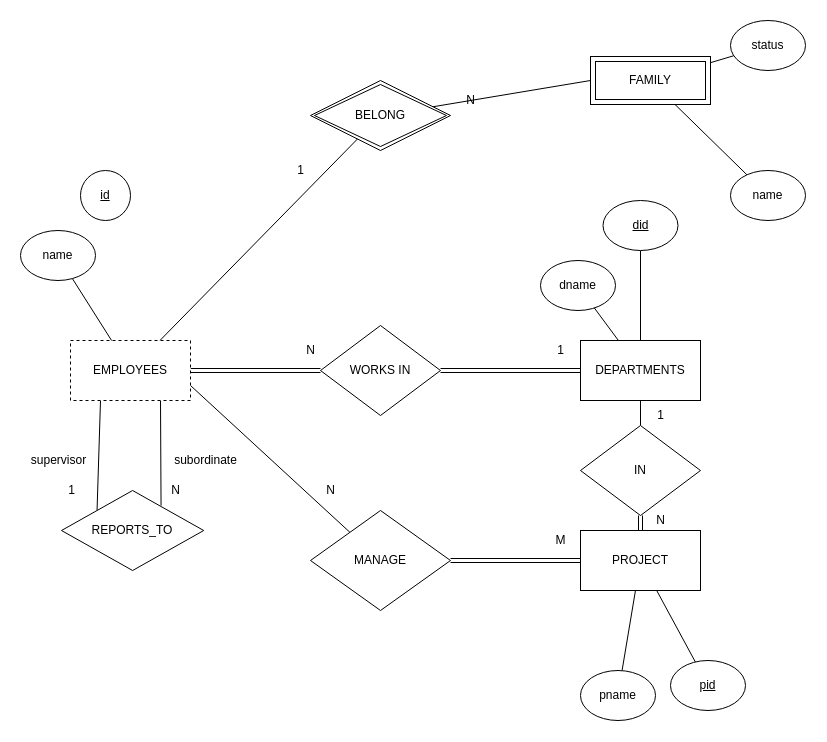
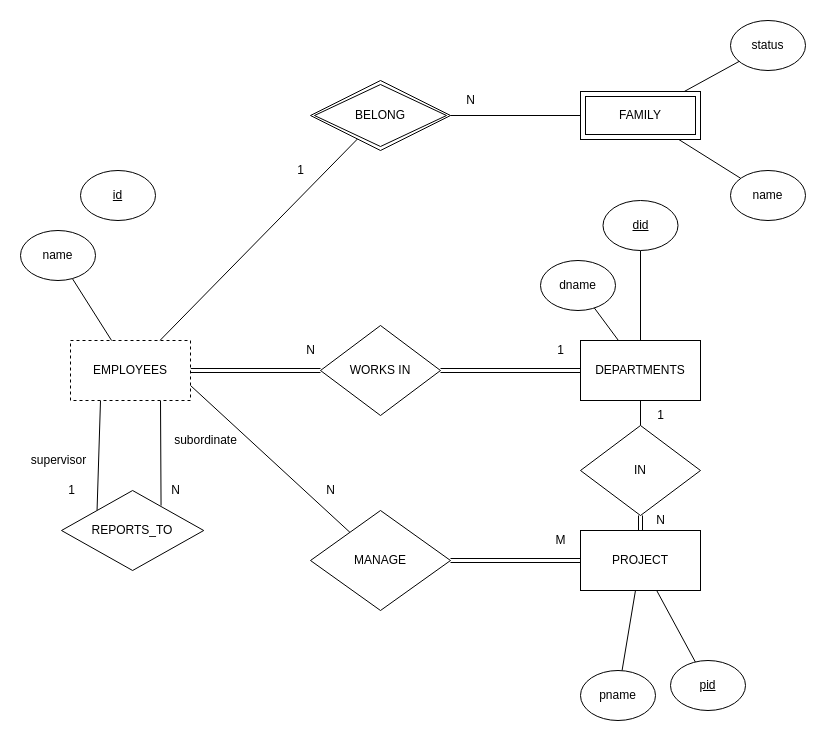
(651, 81) -> (641, 116)
(106, 196) -> (118, 196)
(206, 461) -> (206, 441)
